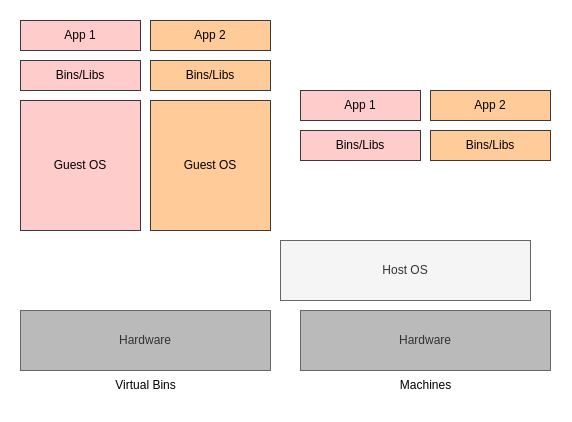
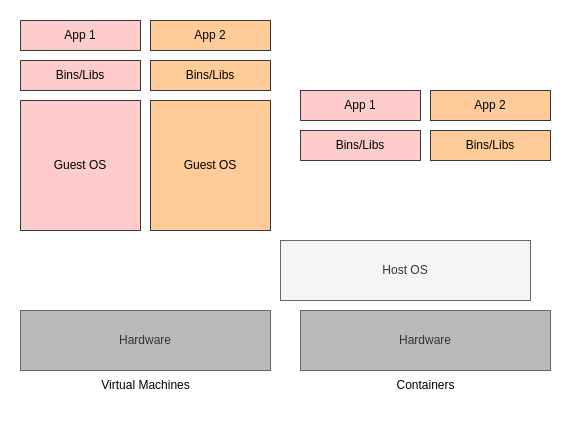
(146, 386) -> (146, 386)
(426, 386) -> (426, 386)
